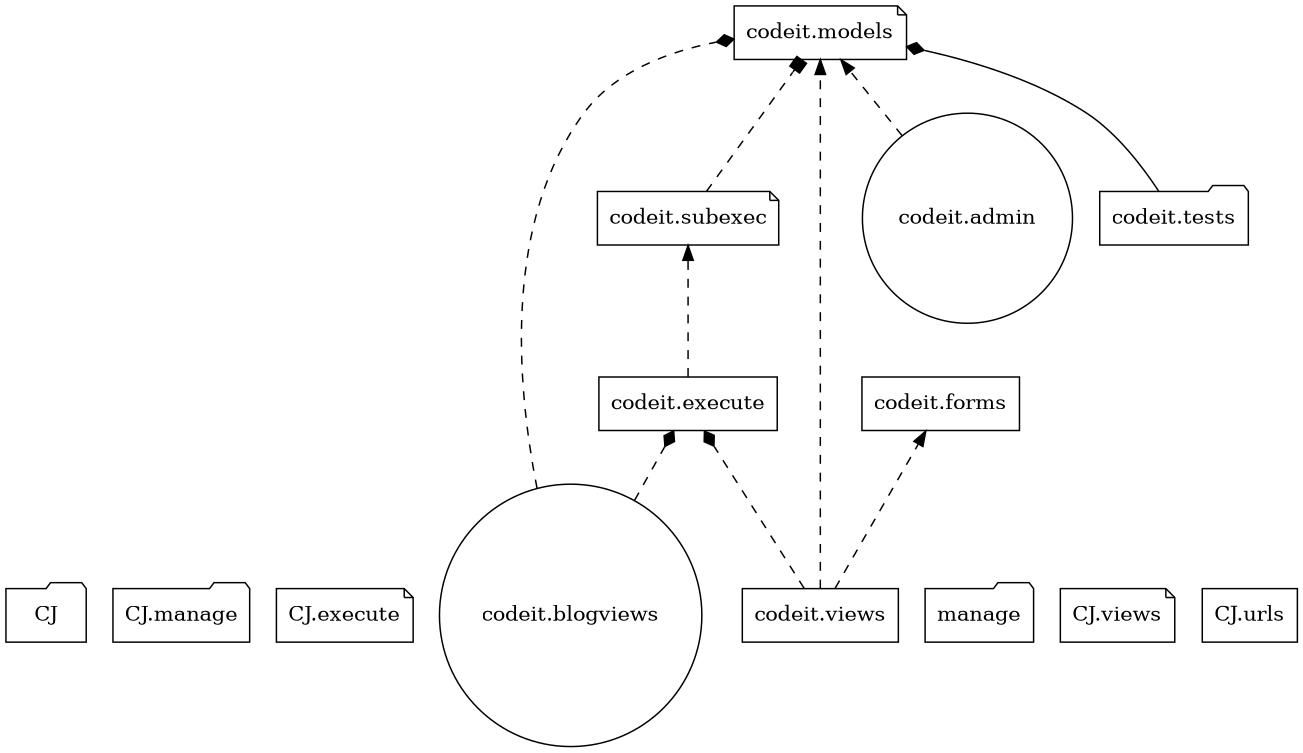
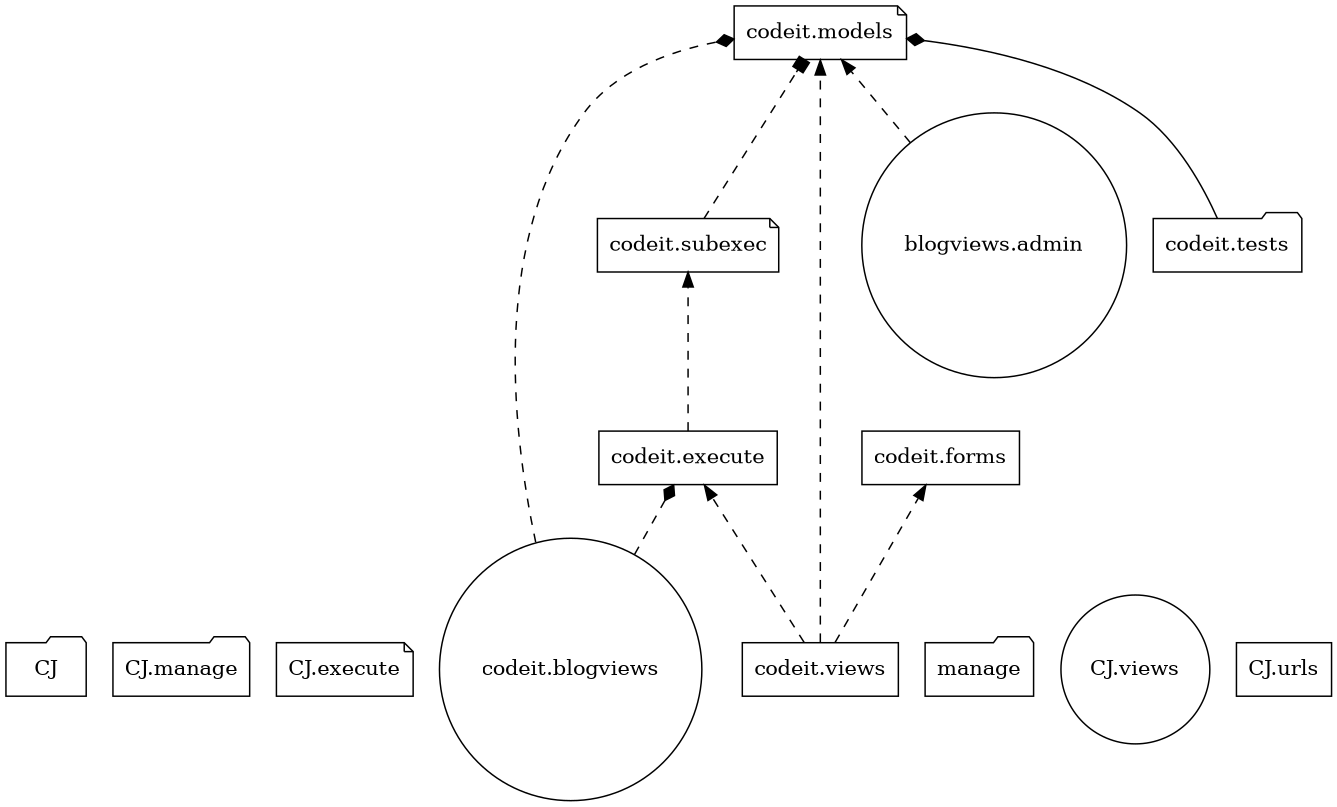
(967, 218) -> (994, 245)
(759, 517) -> (758, 570)
(1118, 615) -> (1135, 669)
